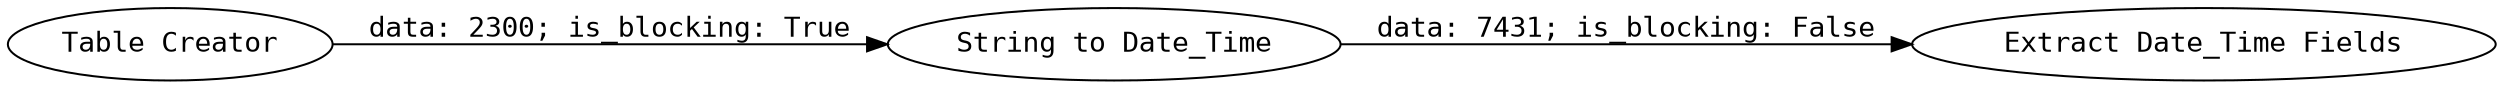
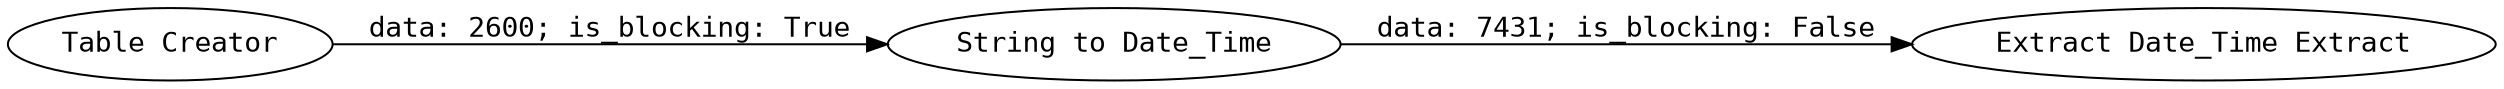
(610, 29) -> (610, 29)
(2204, 44) -> (2204, 44)
